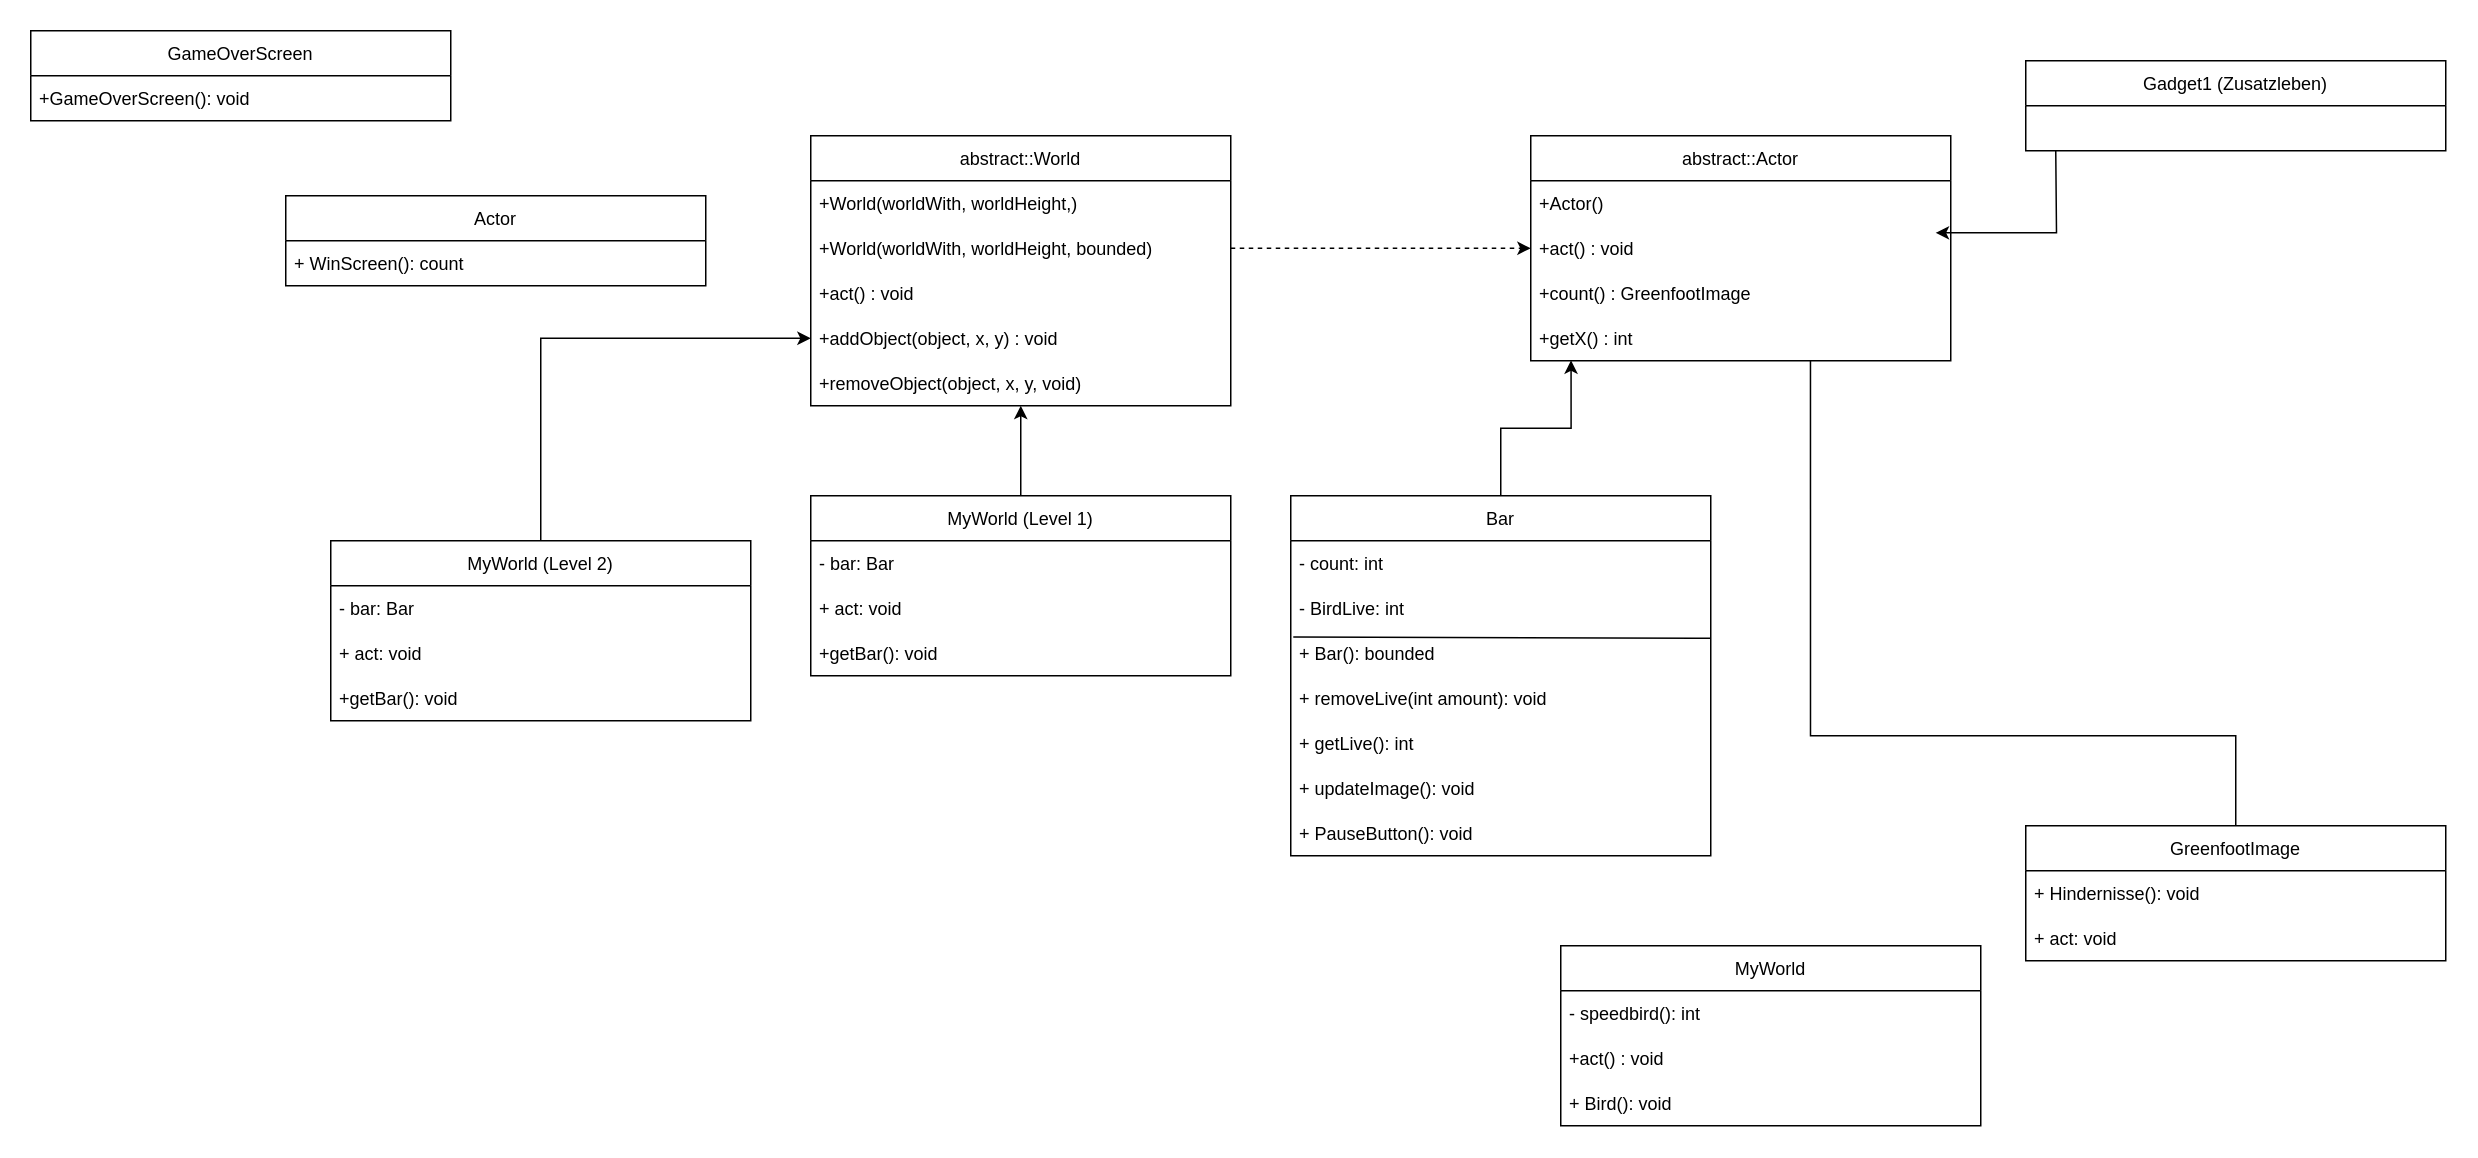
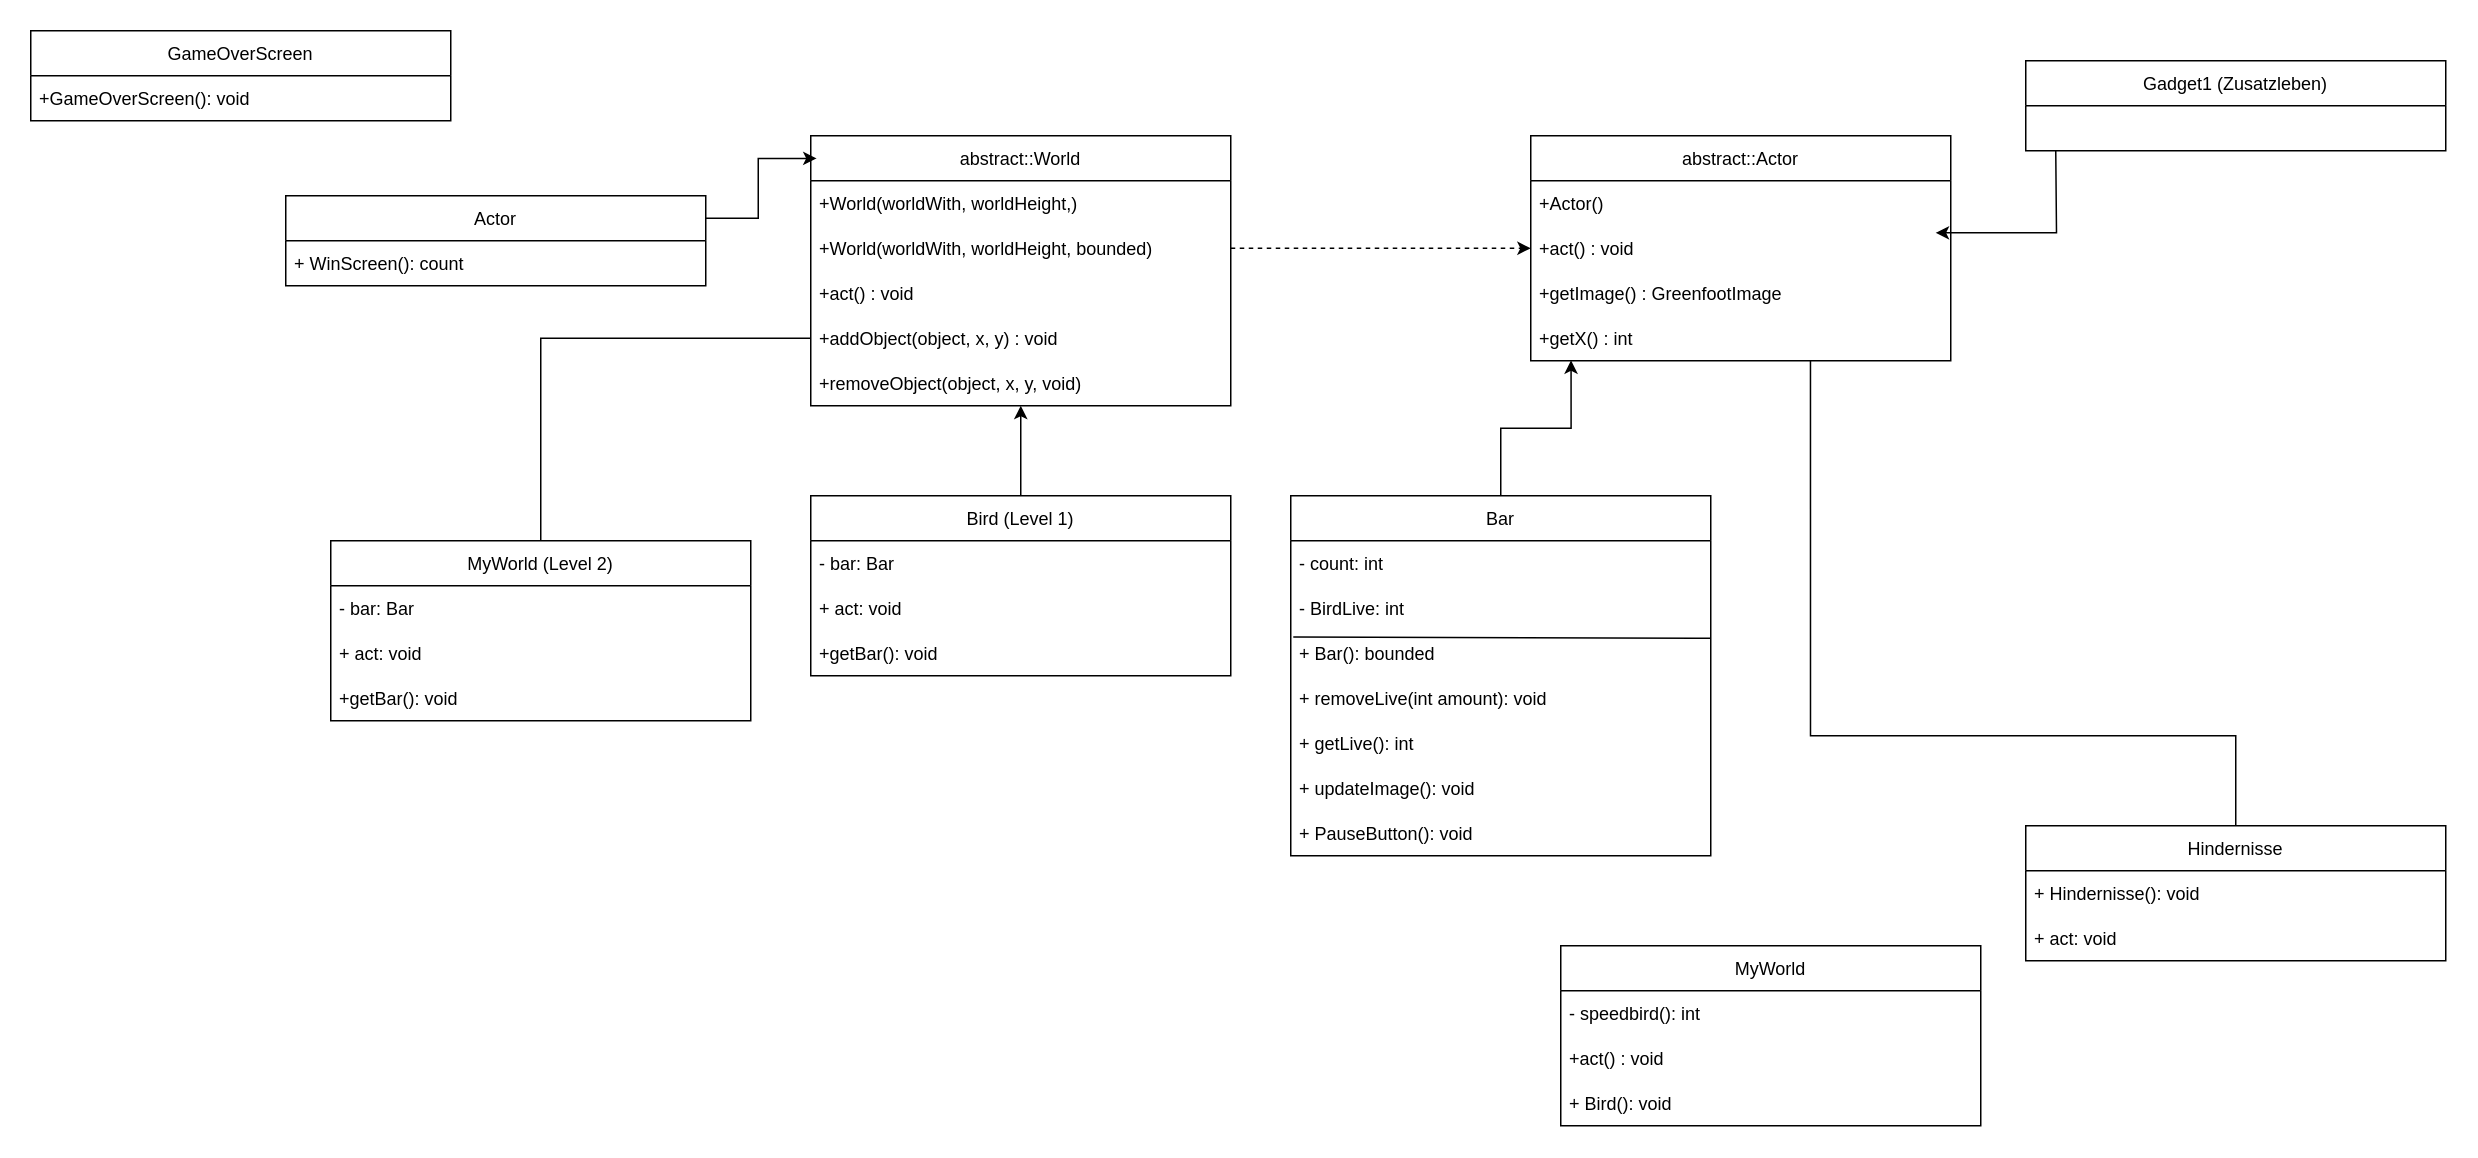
none -> (758, 191)
(1658, 294) -> (1673, 294)
(799, 338) -> (802, 338)
(1020, 519) -> (1020, 519)
(2235, 849) -> (2235, 849)
